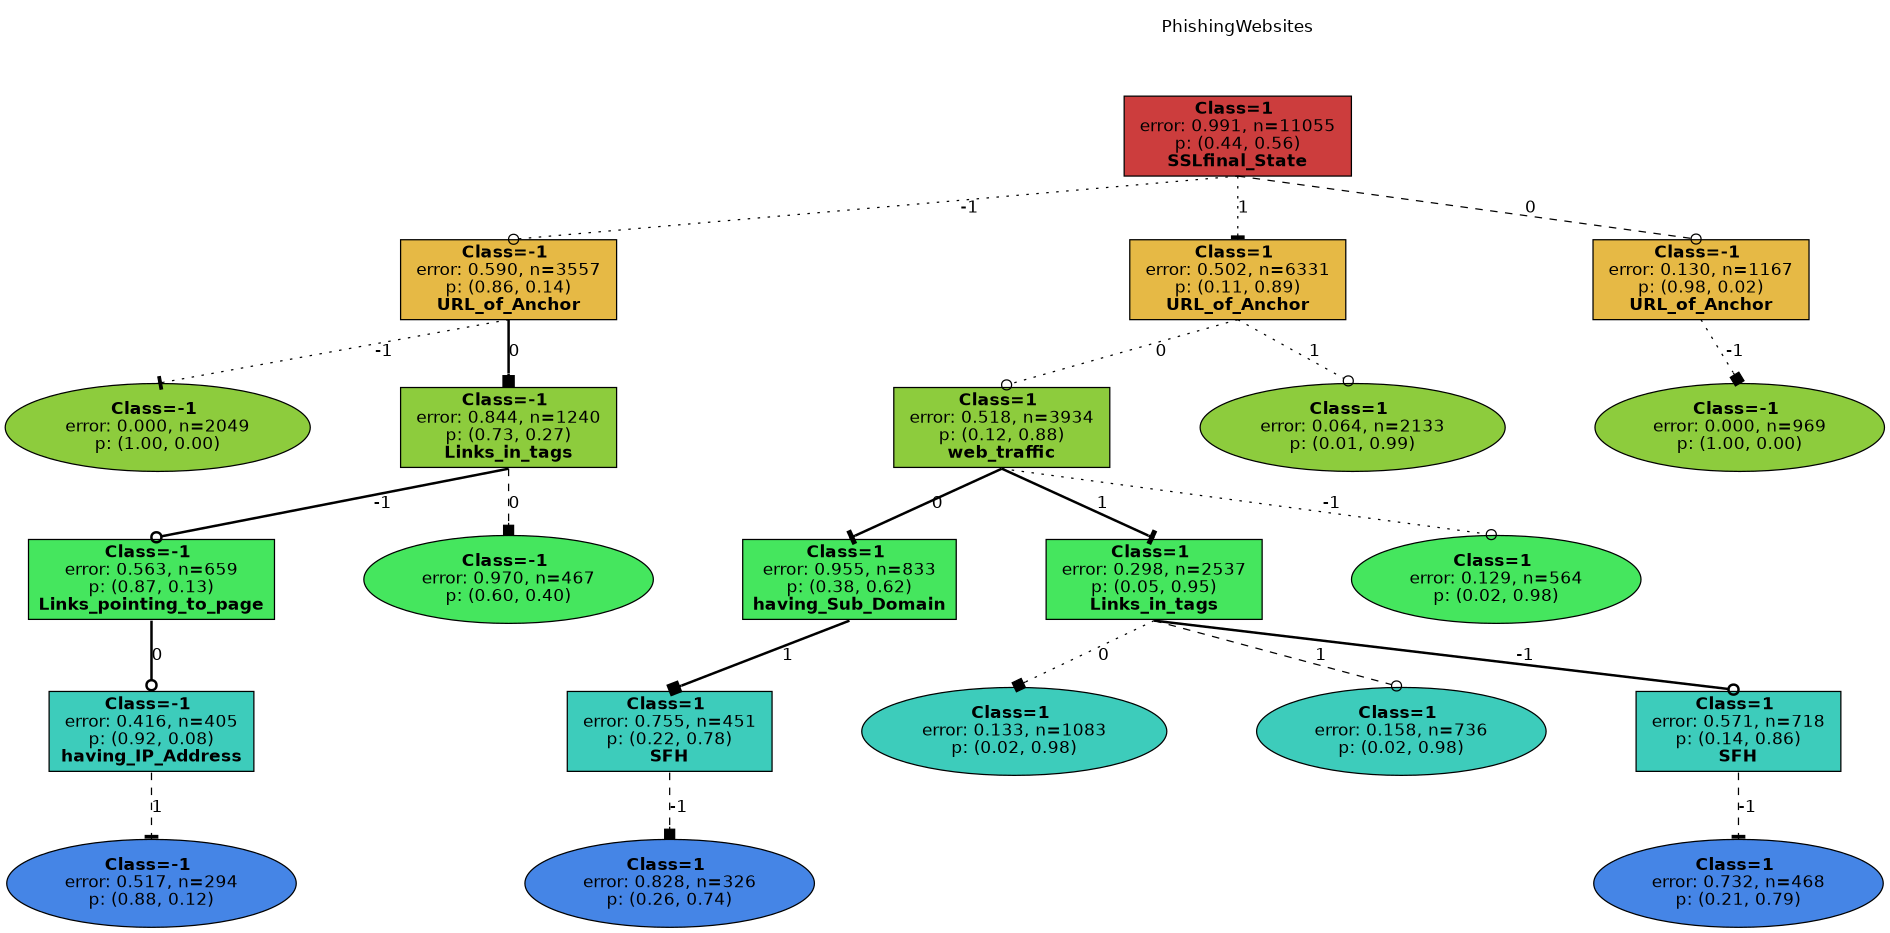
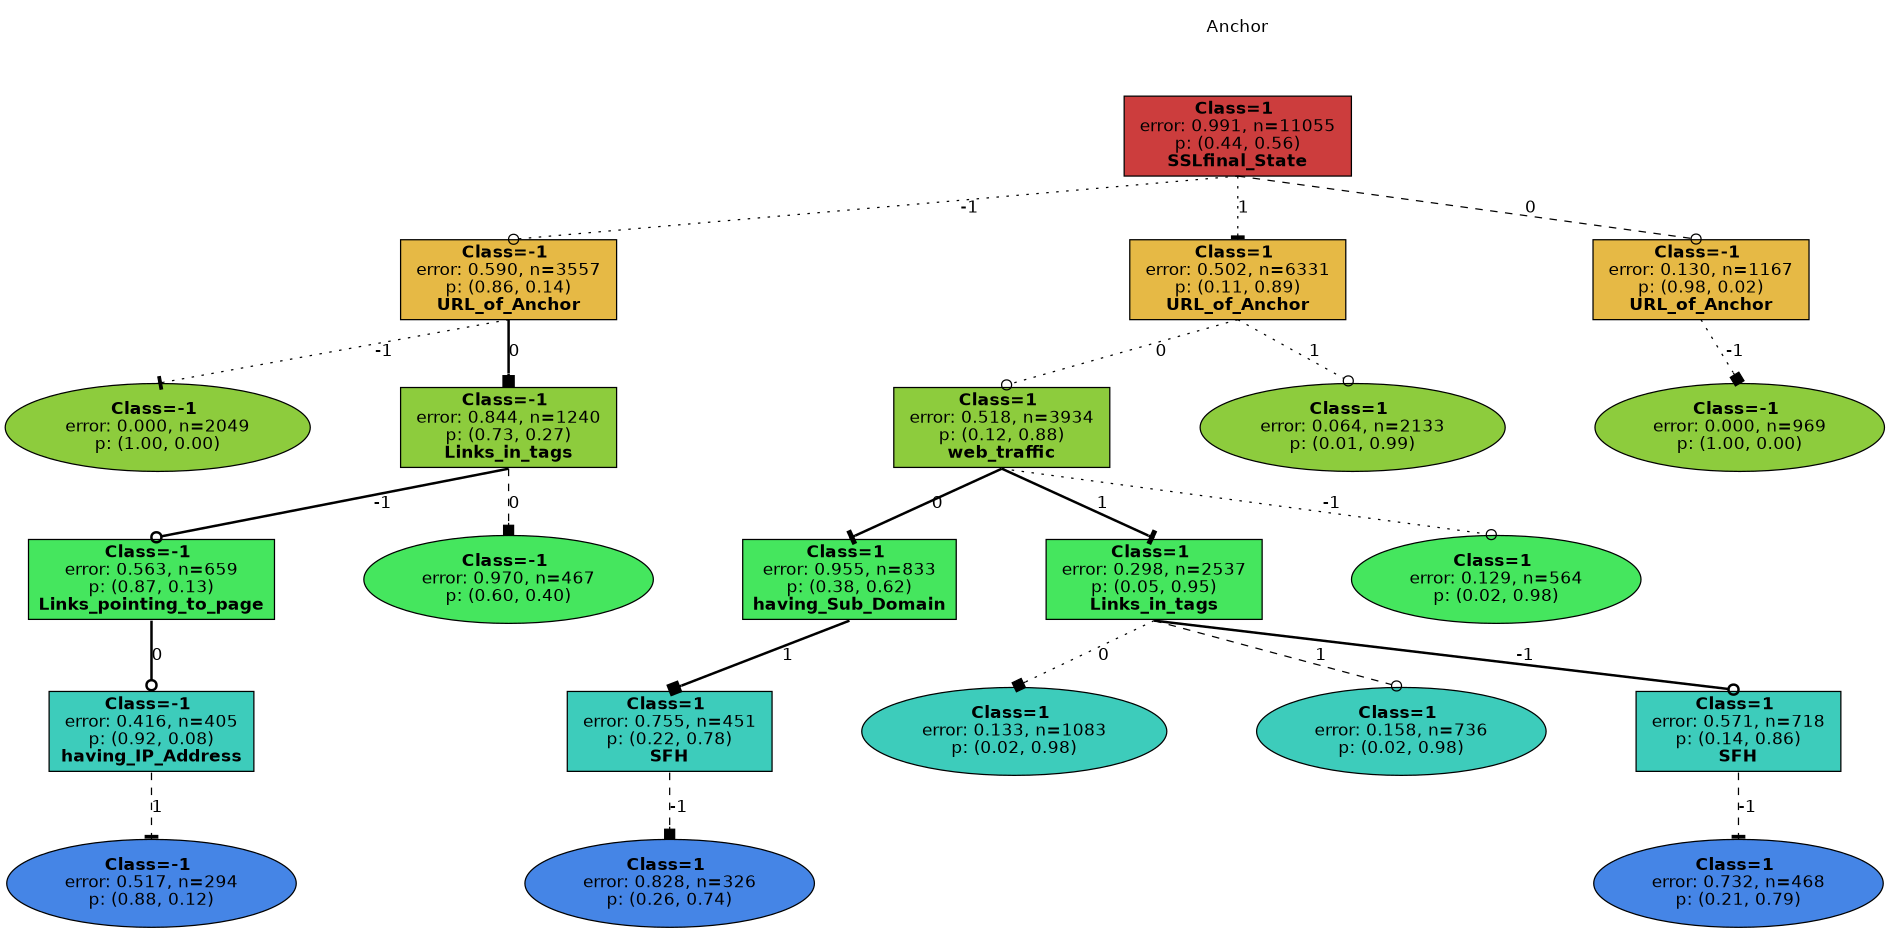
(1238, 27) -> (1238, 27)
